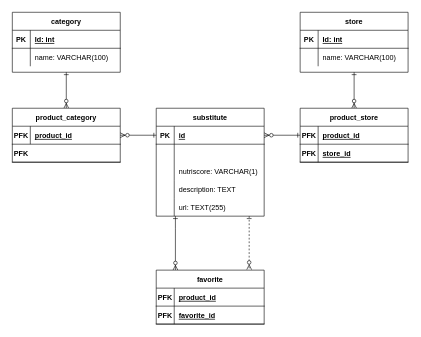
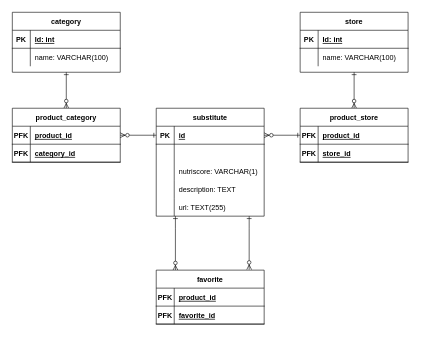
none -> (75, 153)
(249, 243) -> (249, 243)
